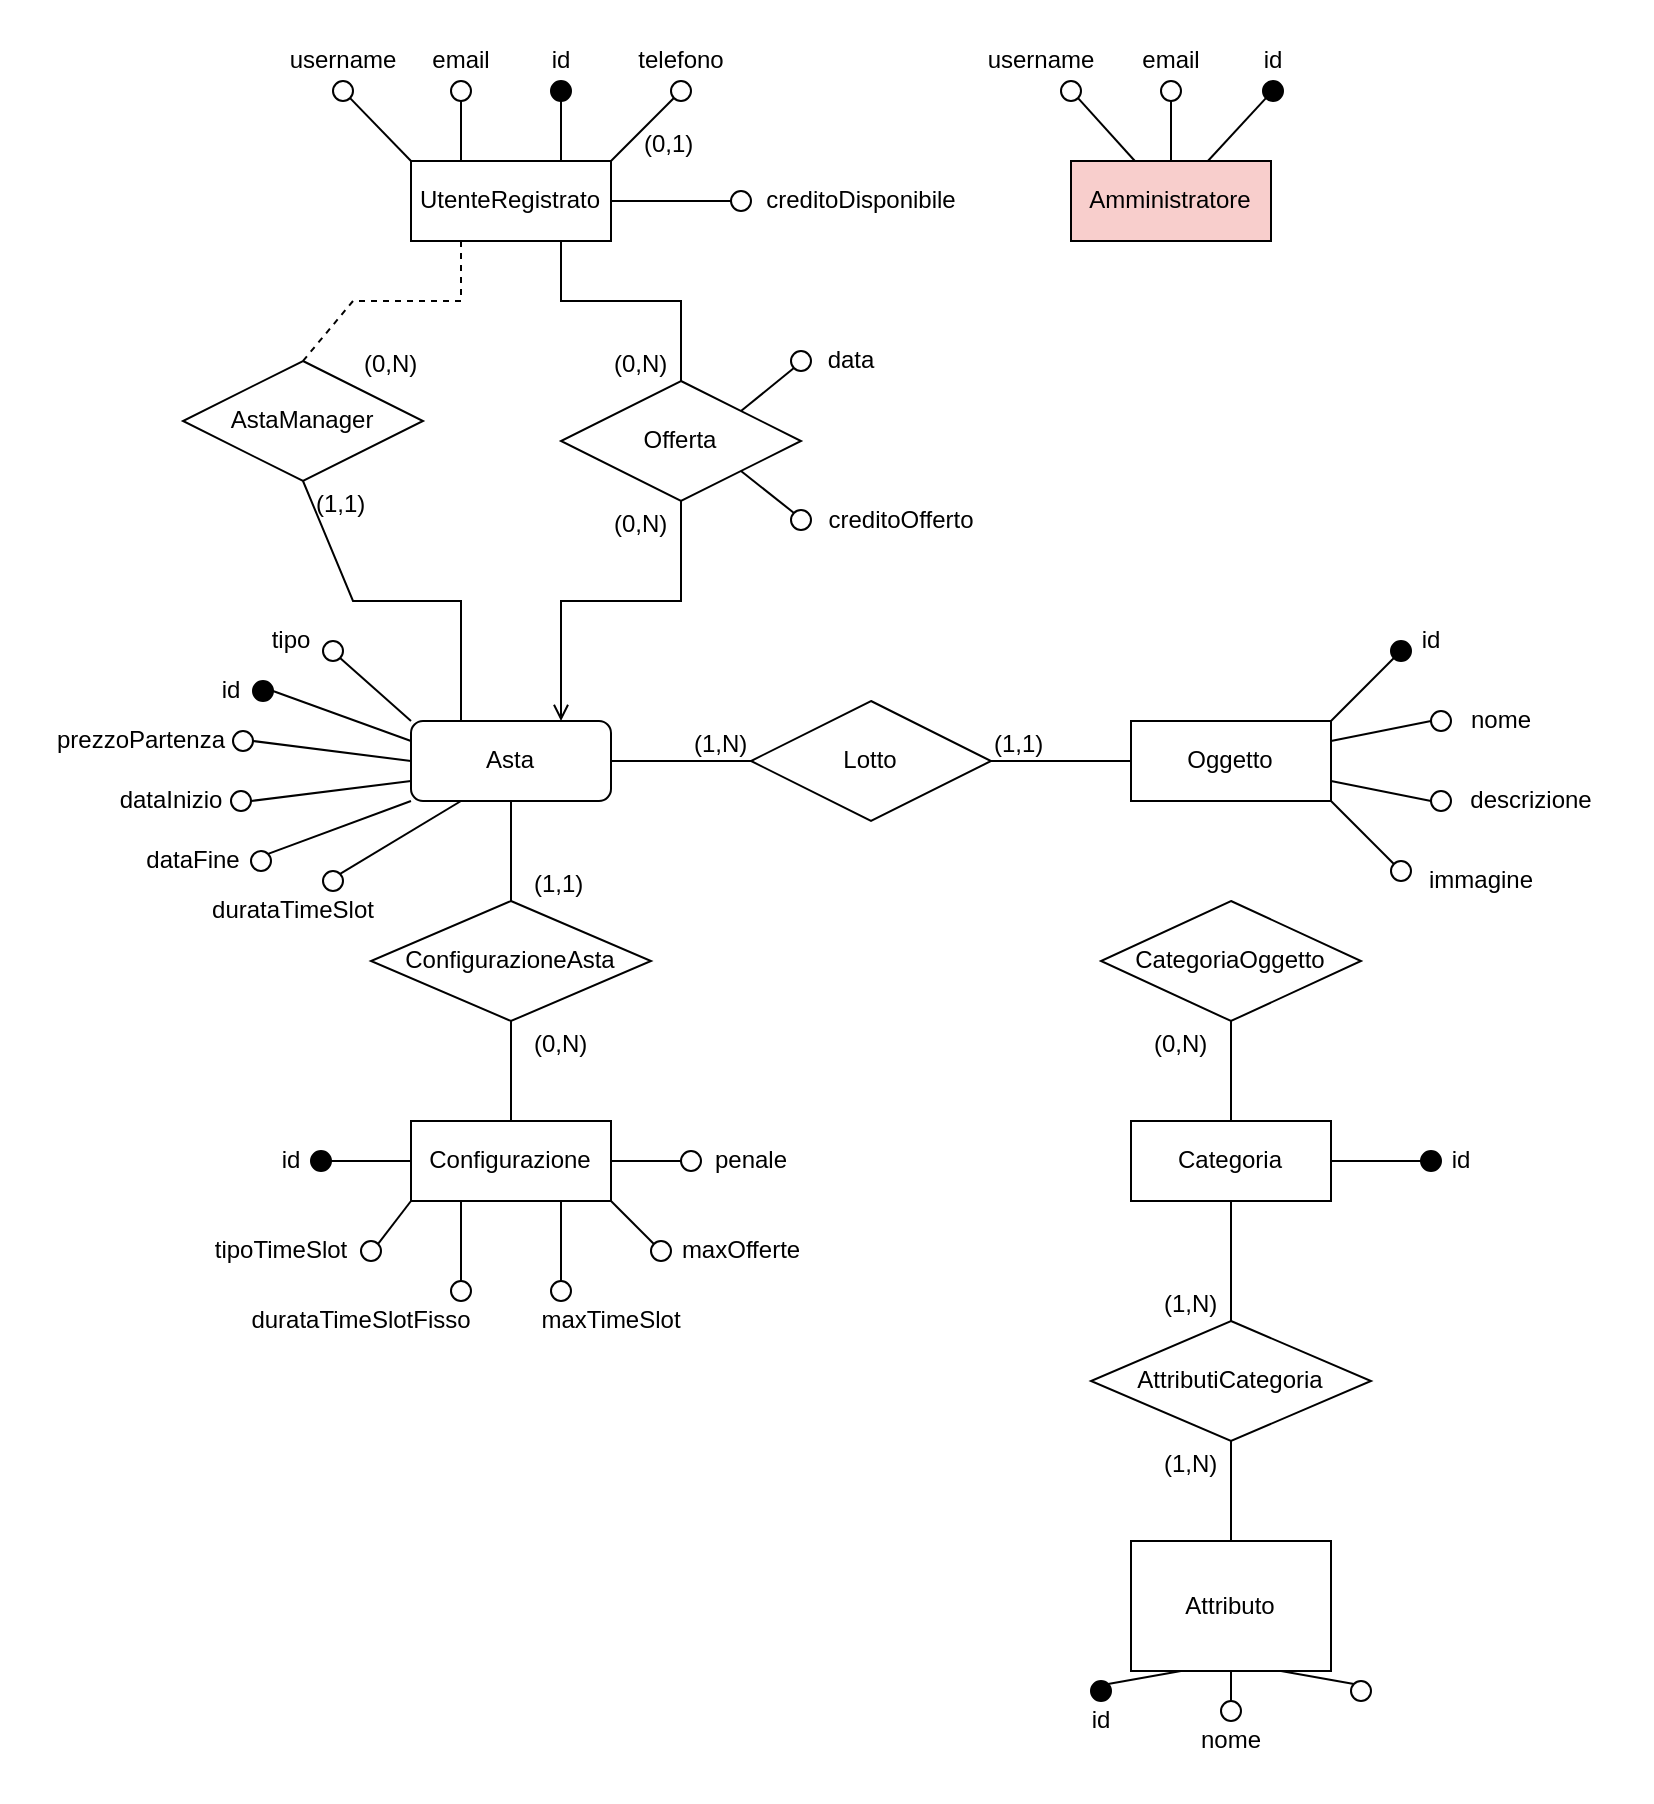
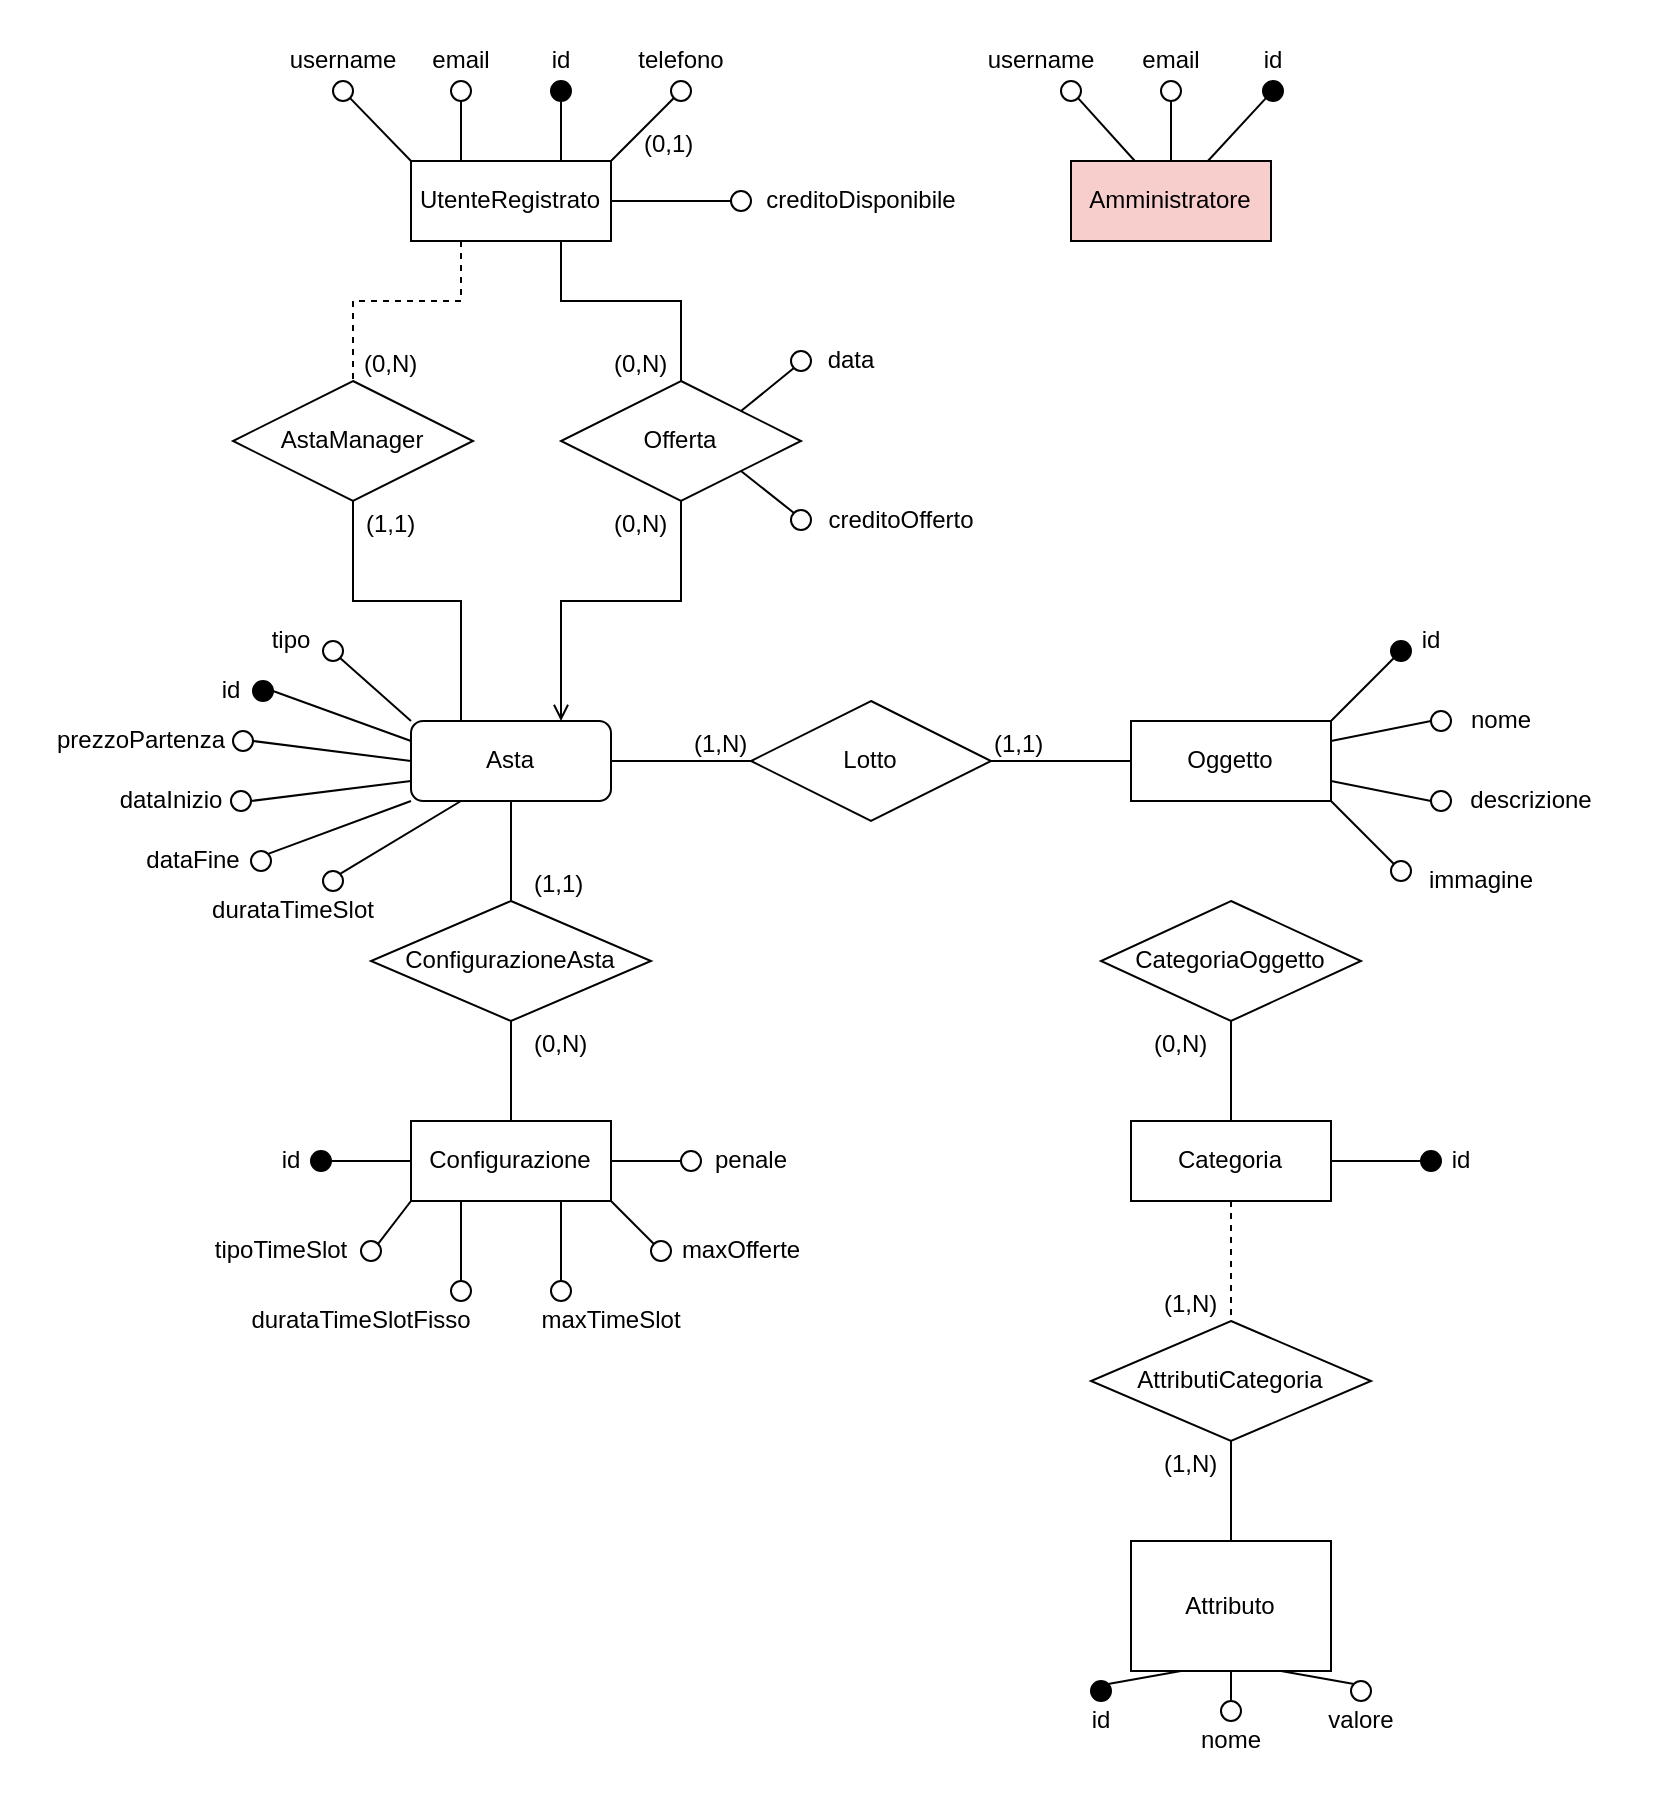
(303, 421) -> (353, 441)
(1231, 1262) -> (1231, 1262)
none -> (1361, 1721)
